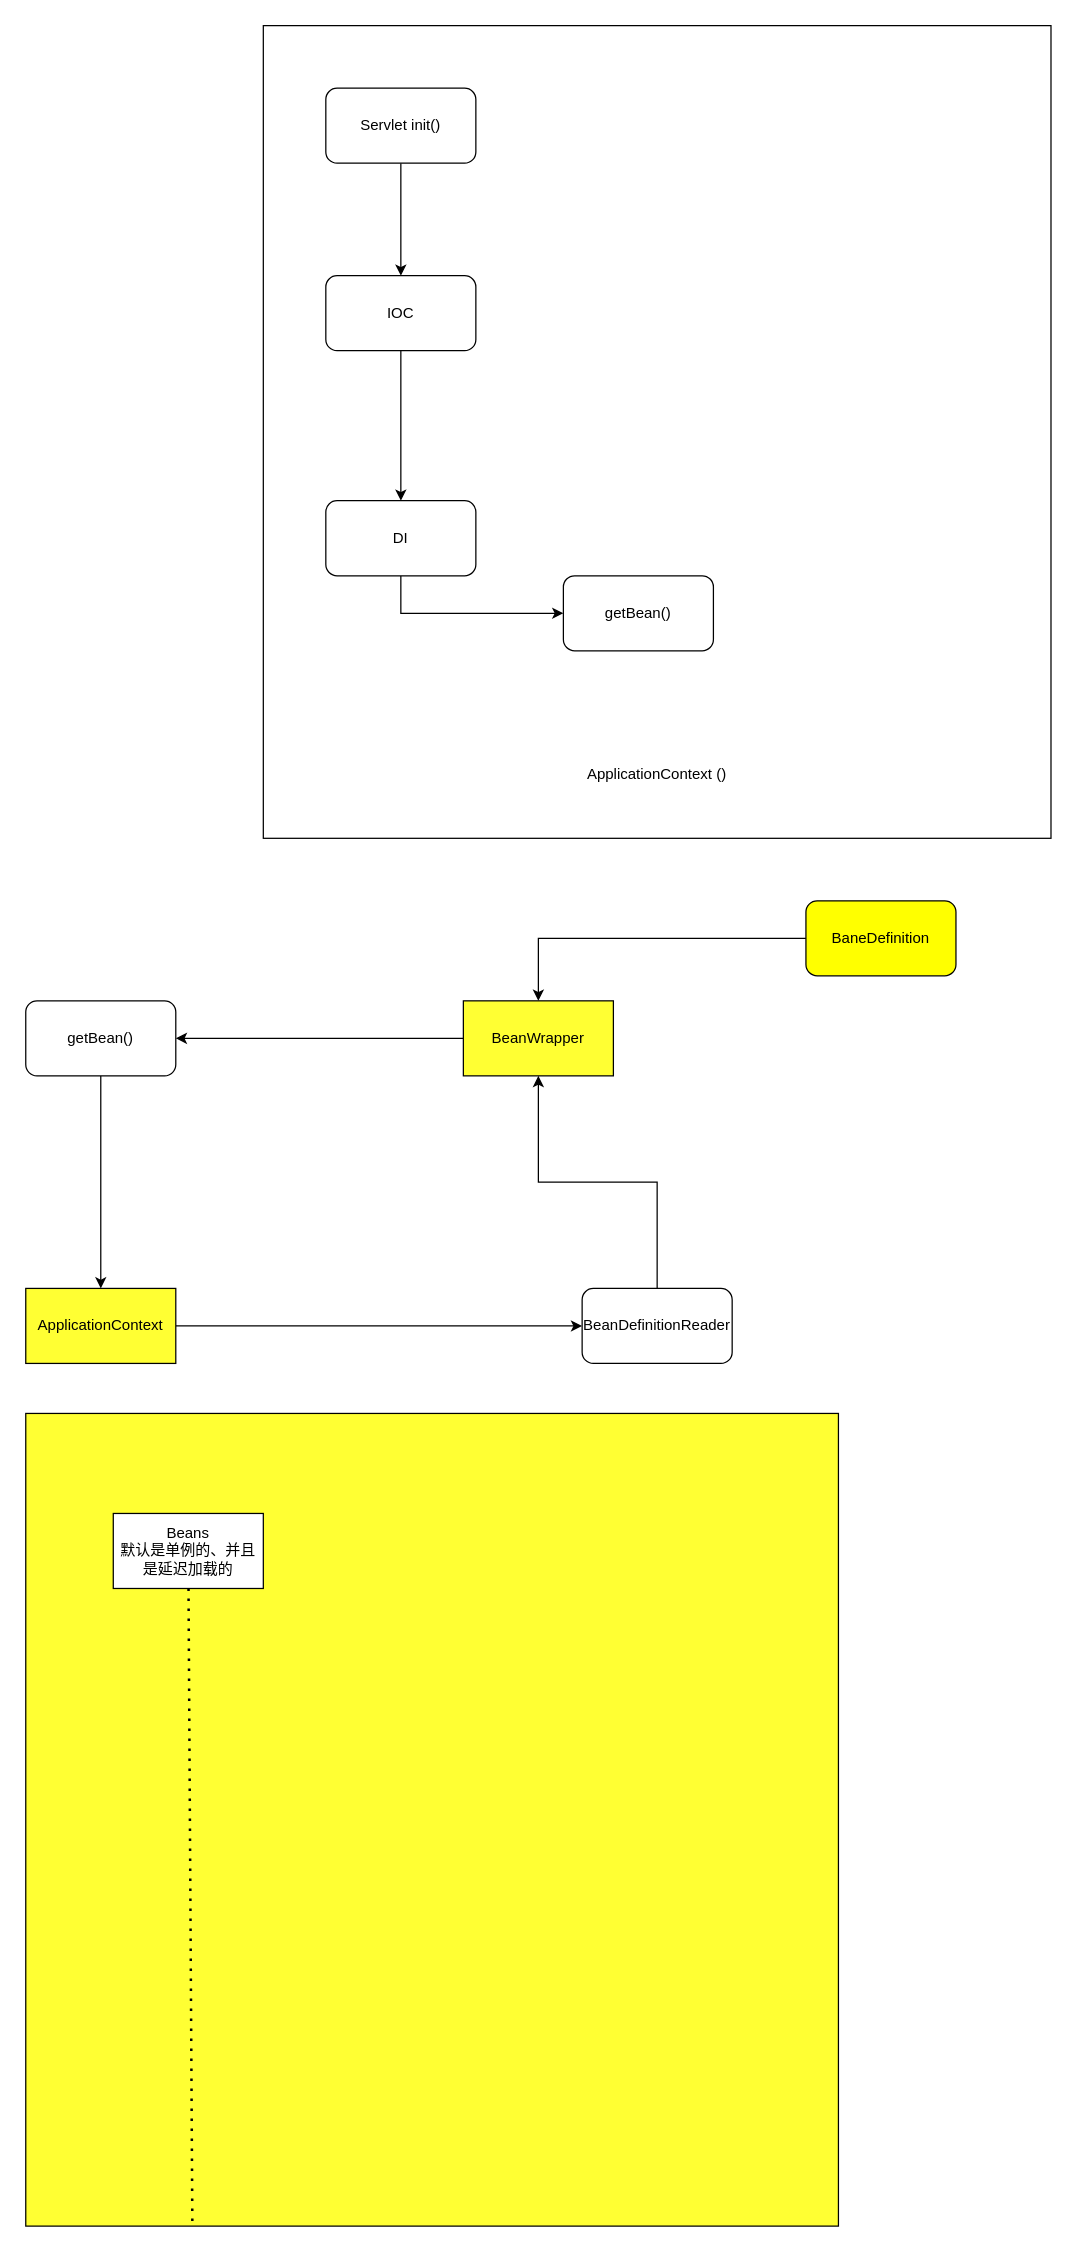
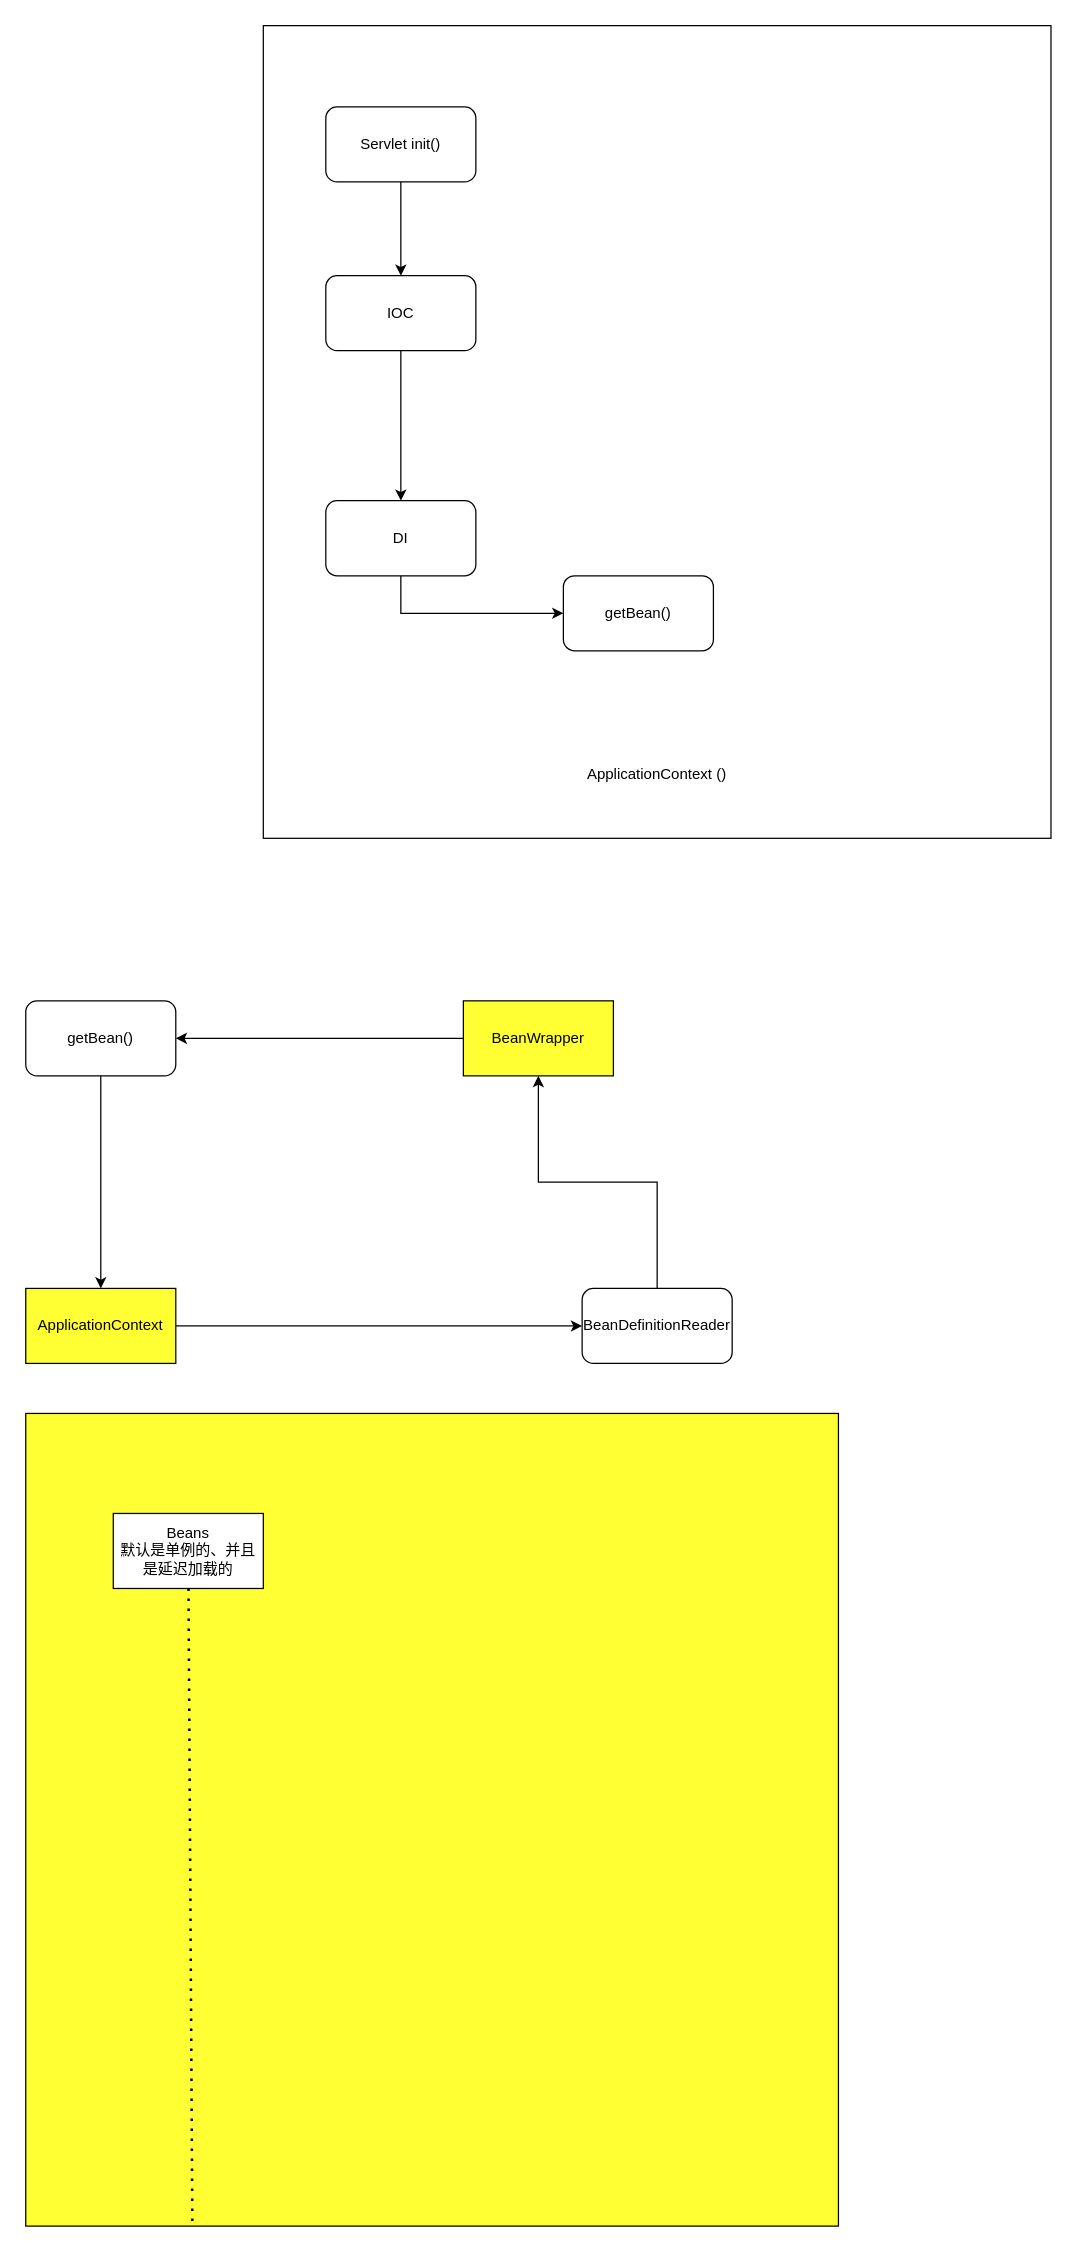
(401, 126) -> (401, 144)
(645, 938) -> none
(881, 938) -> none
